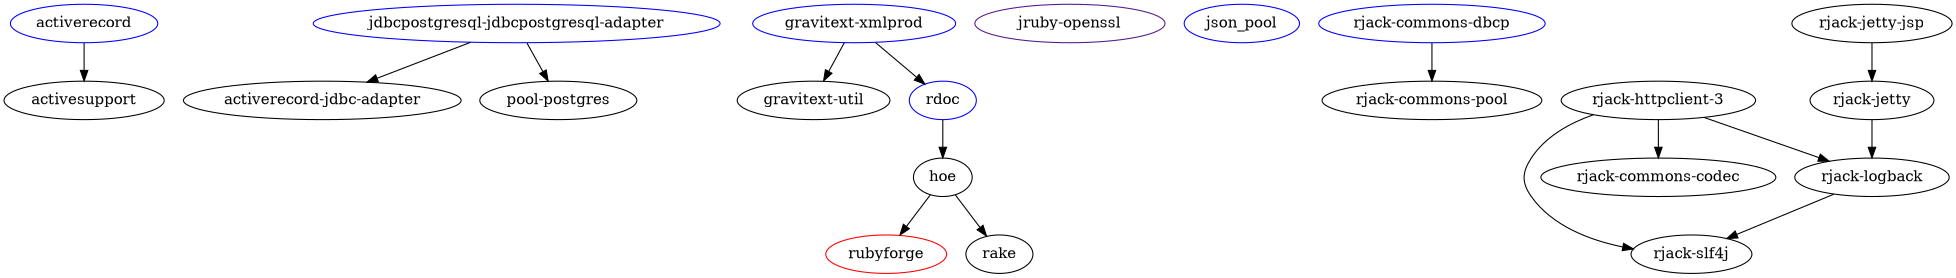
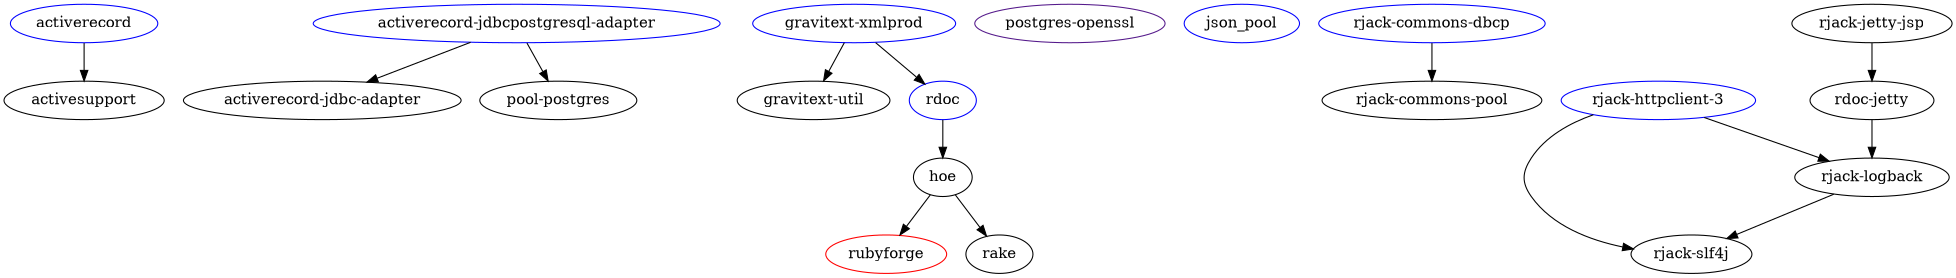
(517, 23) -> (517, 23)
(1070, 23) -> (1070, 23)
(1658, 100) -> (1658, 100)
(1872, 100) -> (1872, 100)
(1658, 177) -> none
